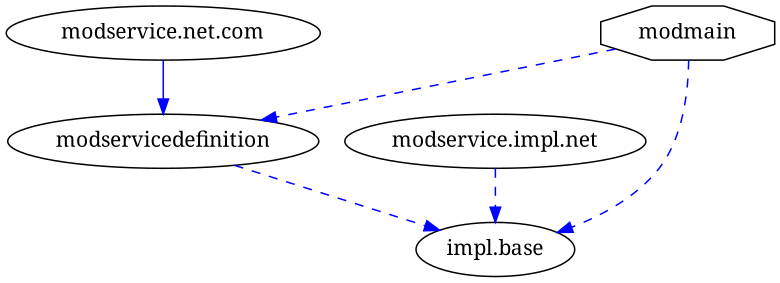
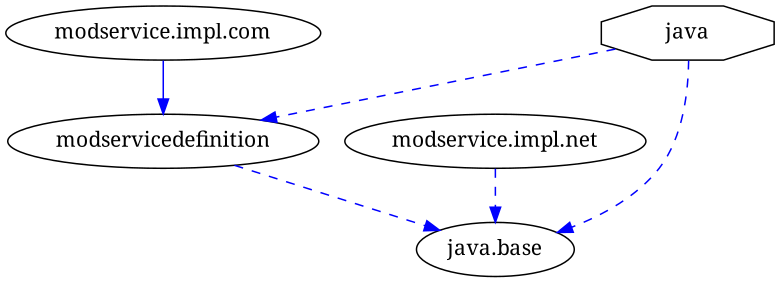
(163, 33) -> (163, 33)
(688, 33) -> (688, 33)
(495, 249) -> (495, 249)
